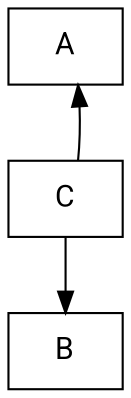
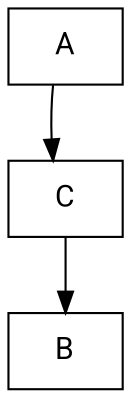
(80, 134) -> (51, 112)
